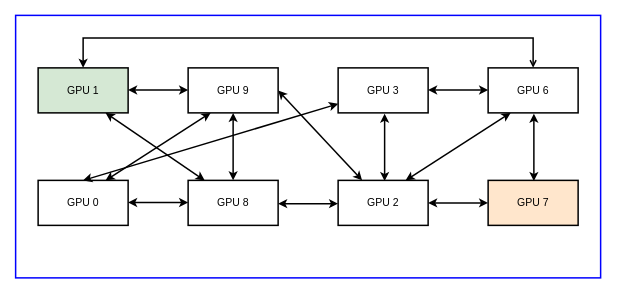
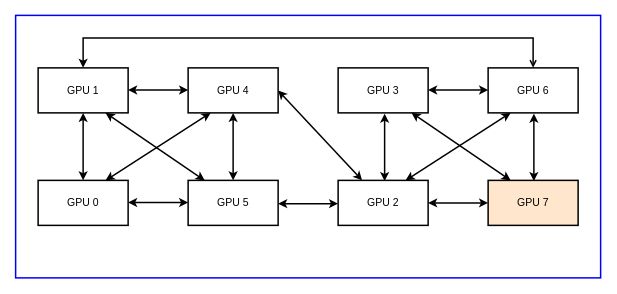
(83, 90) -> (83, 90)
(233, 90) -> (233, 90)
(230, 136) -> (83, 147)
none -> (461, 147)
(233, 203) -> (233, 203)
